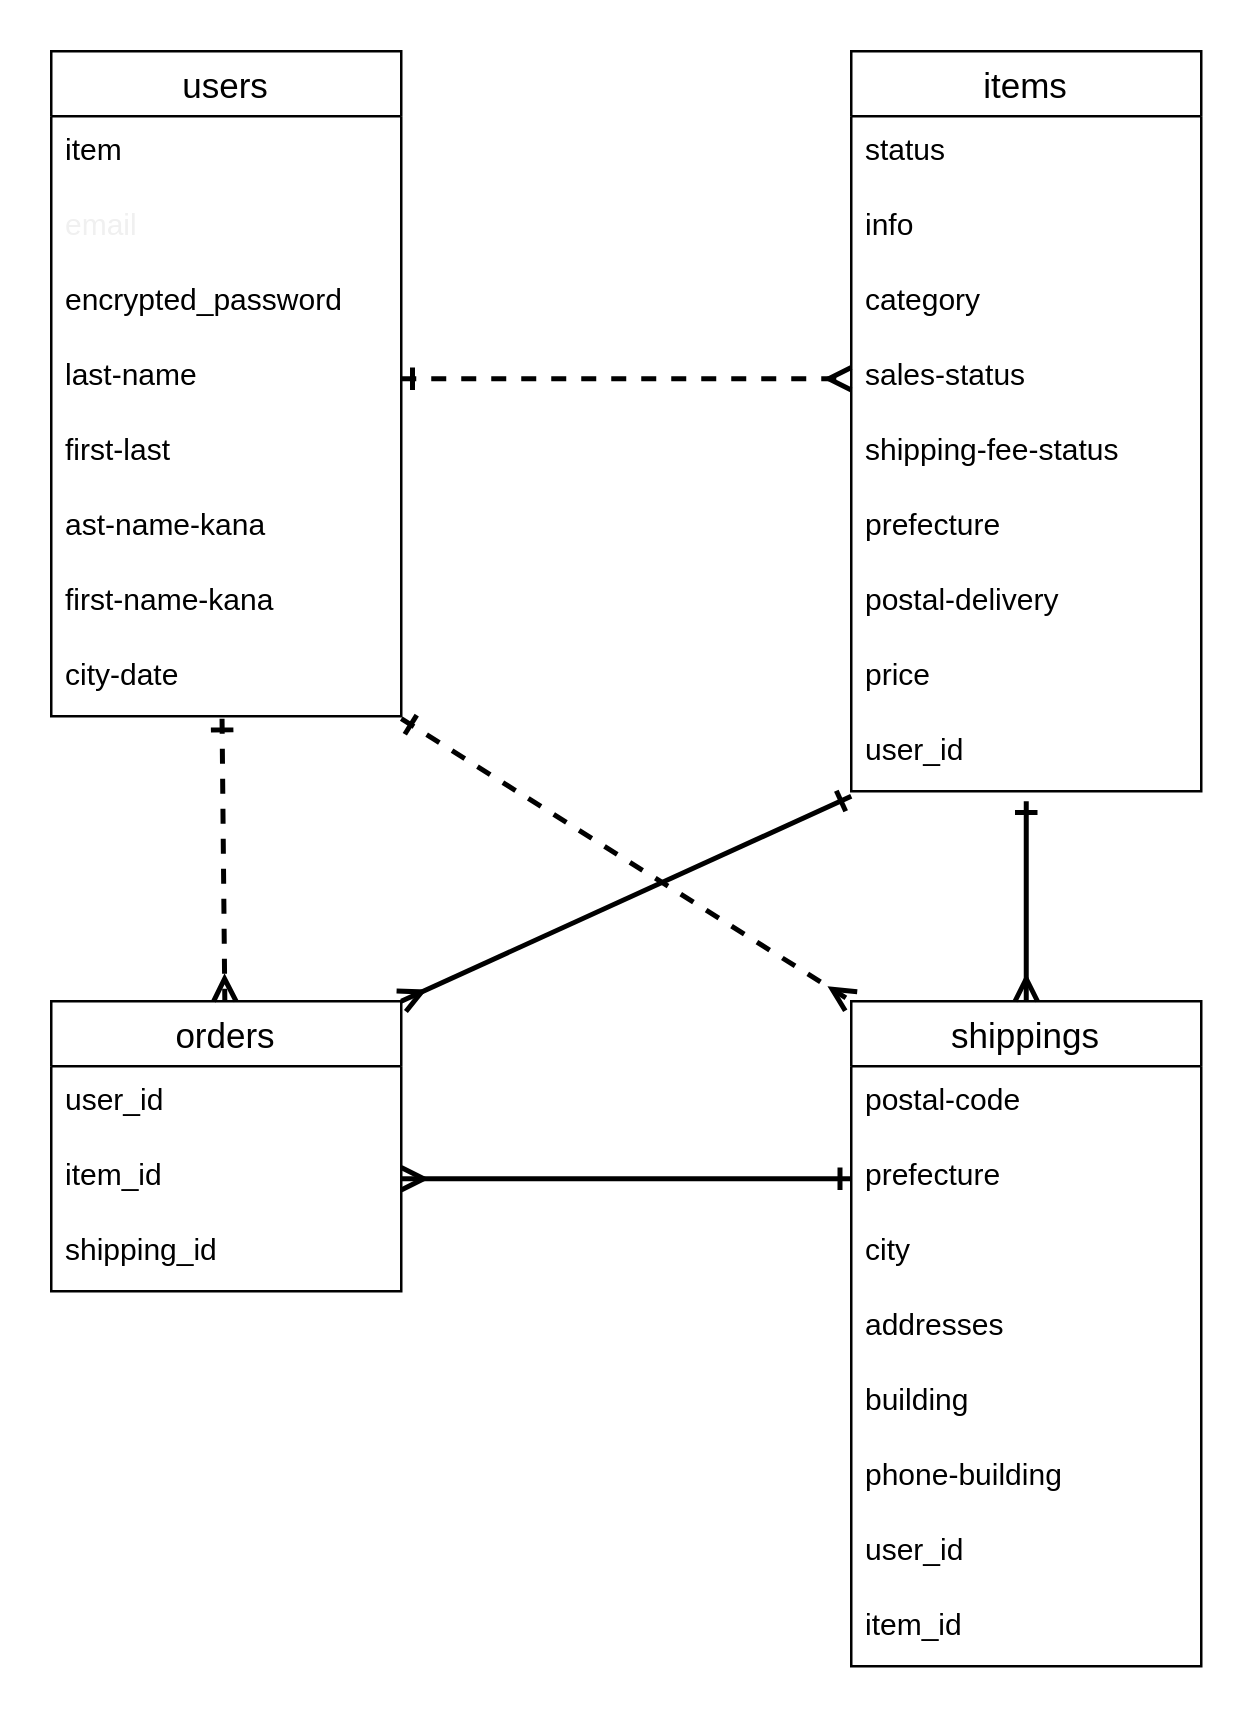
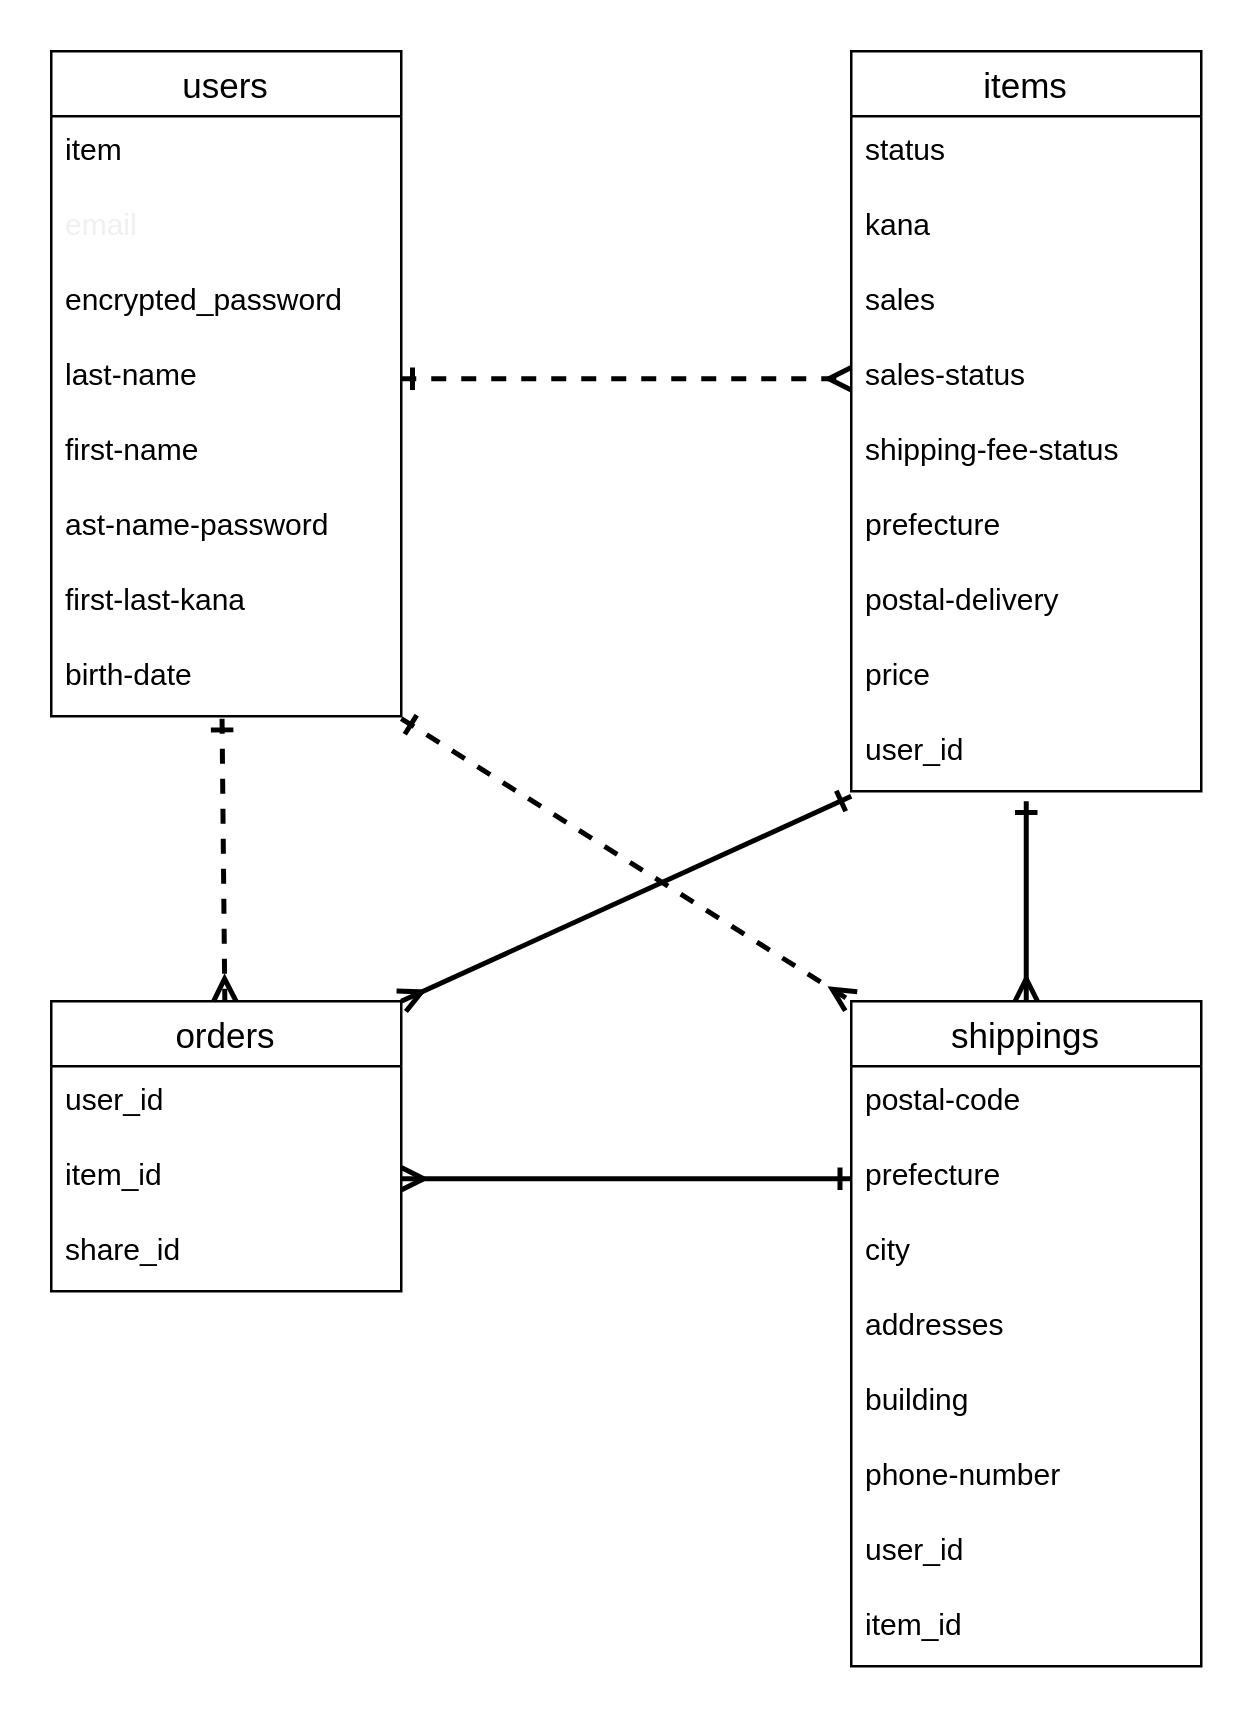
(895, 225) -> (899, 225)
(932, 300) -> (903, 300)
(141, 450) -> (145, 450)
(174, 525) -> (208, 525)
(187, 600) -> (183, 600)
(137, 675) -> (145, 675)
(146, 1250) -> (128, 1250)
(971, 1475) -> (966, 1475)
